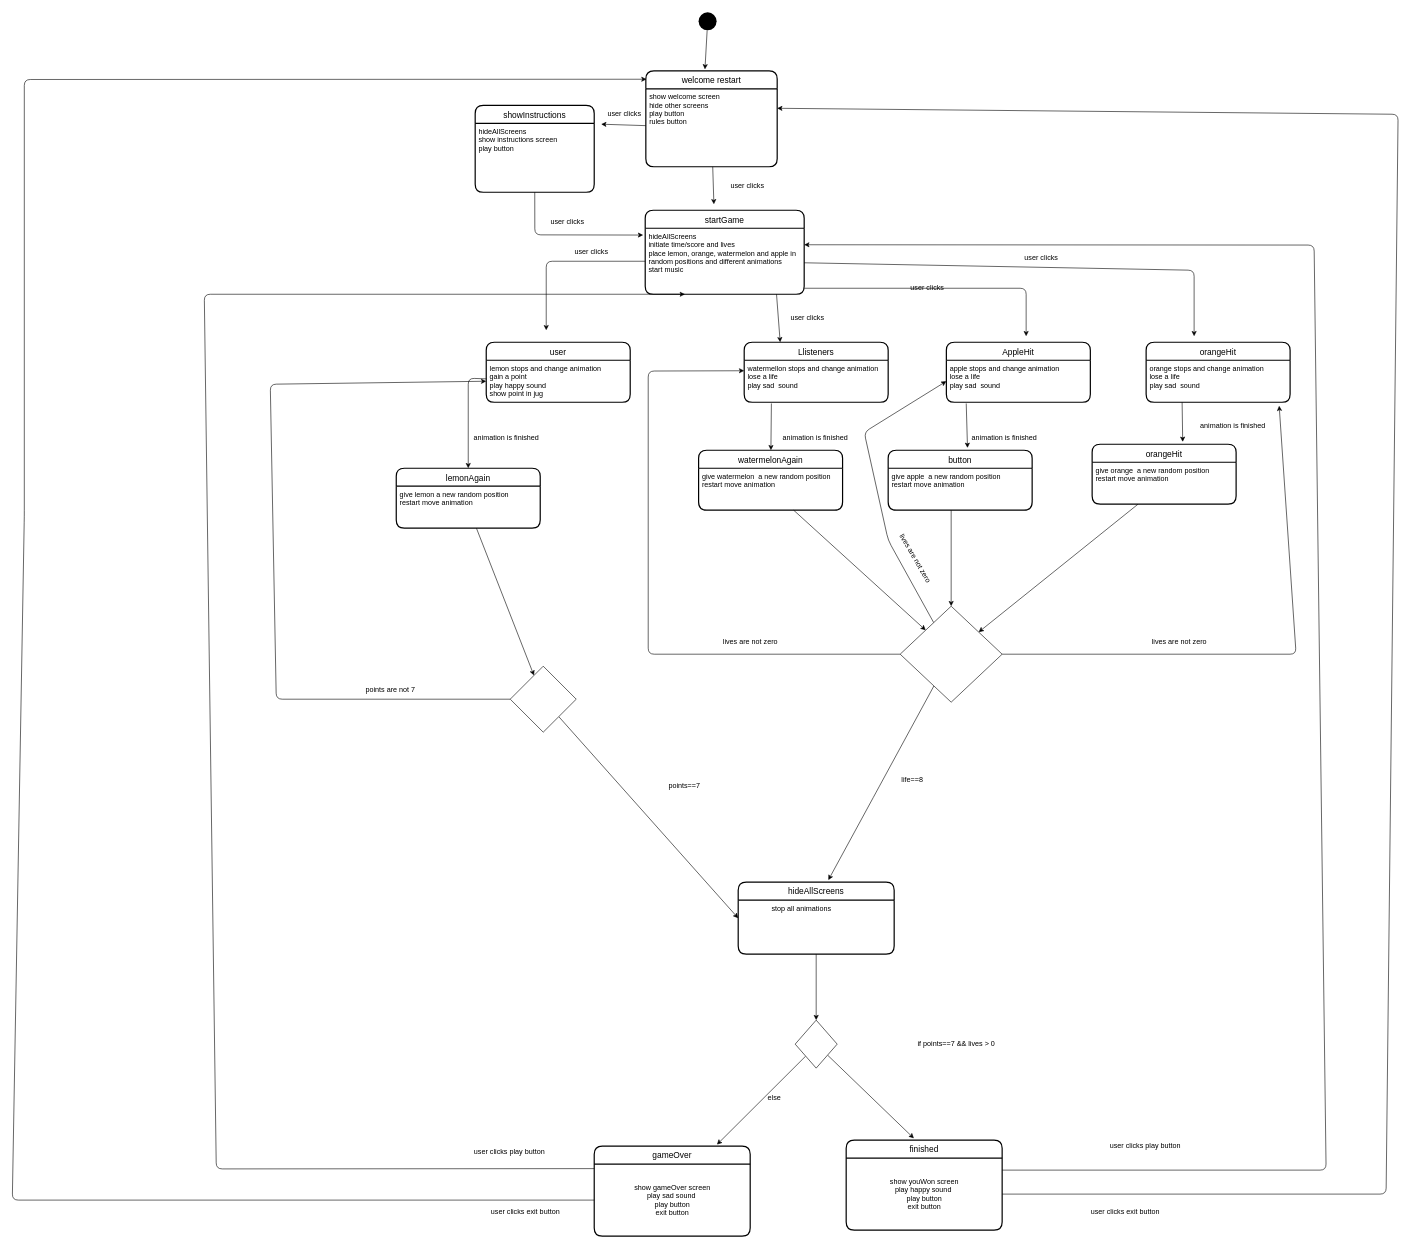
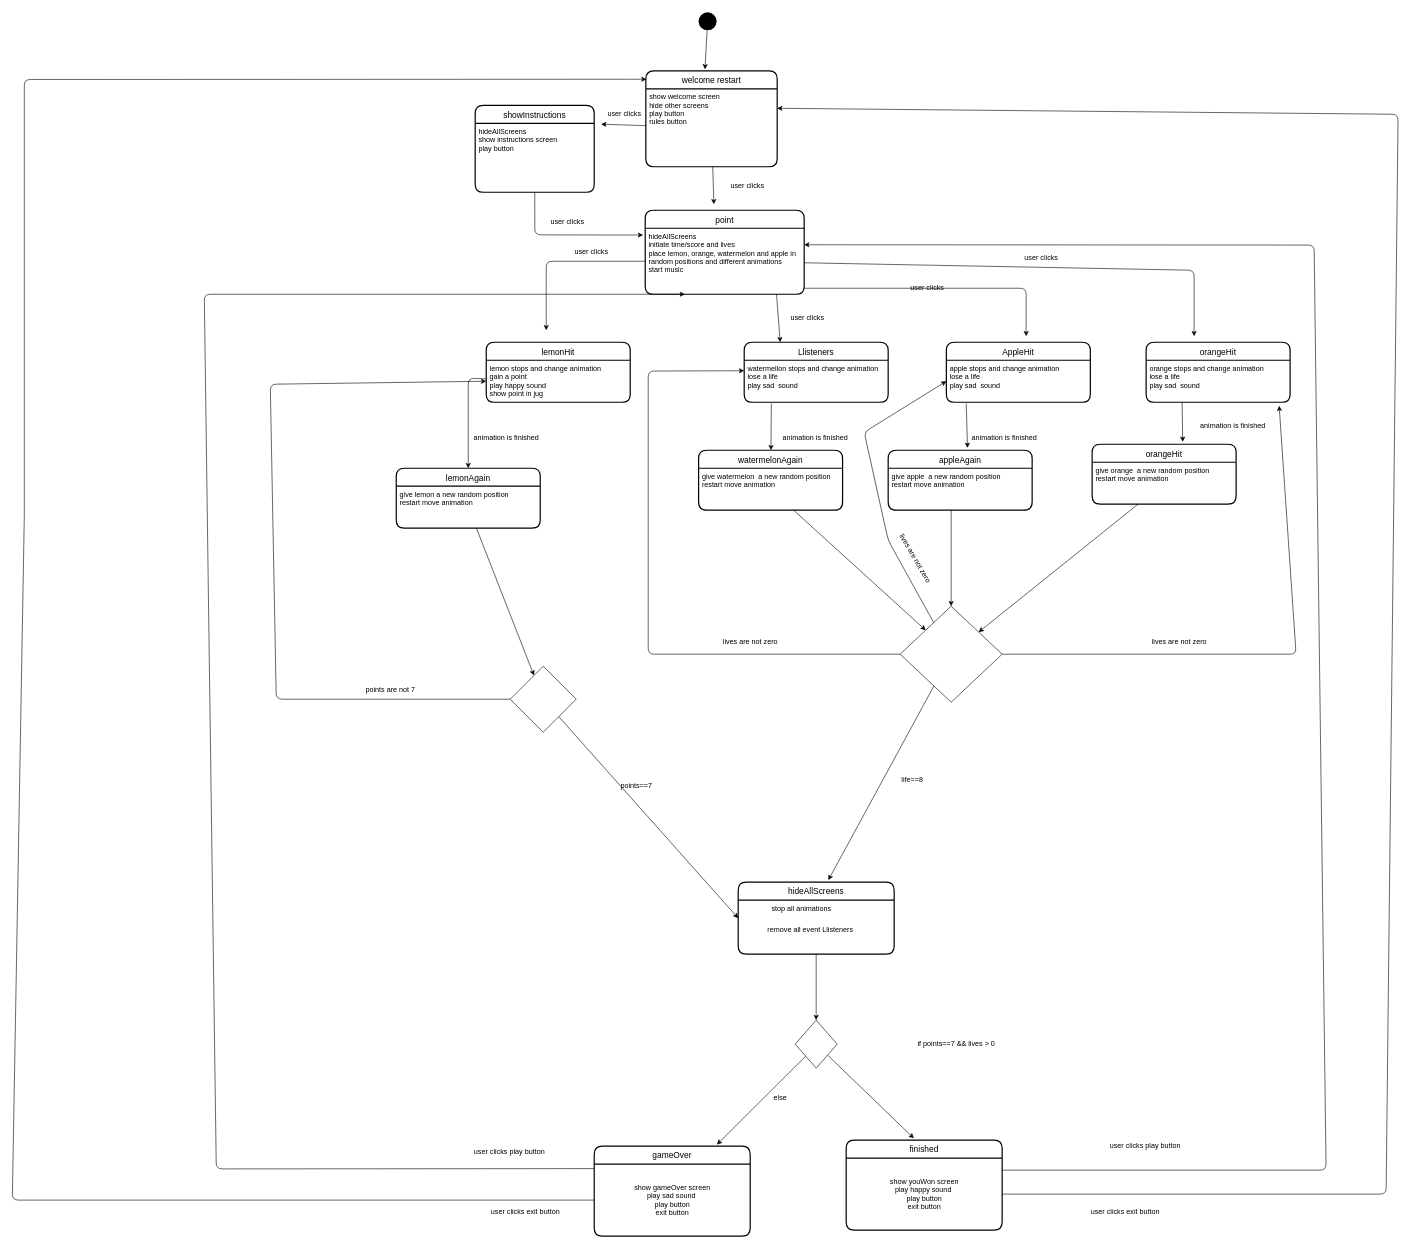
(725, 220) -> (725, 220)
(558, 352) -> (558, 352)
(960, 460) -> (960, 460)
(684, 786) -> (636, 786)
none -> (810, 930)
(774, 1098) -> (780, 1098)
